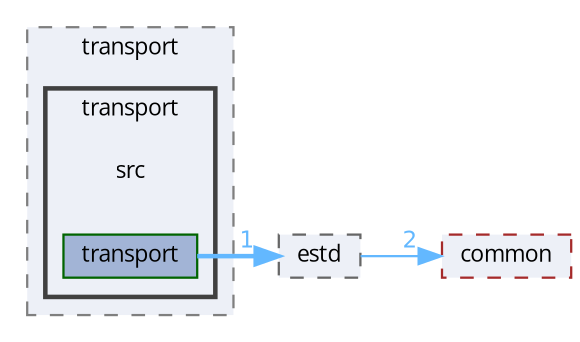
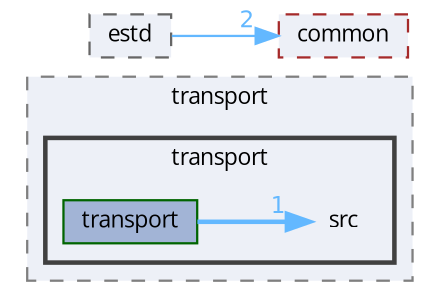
(226, 256) -> (242, 222)
